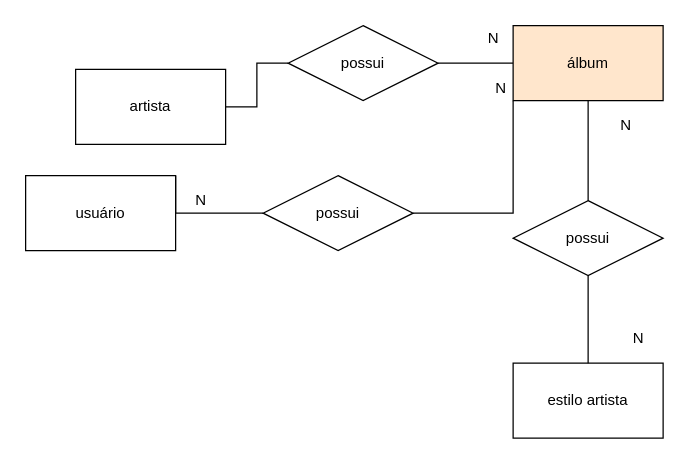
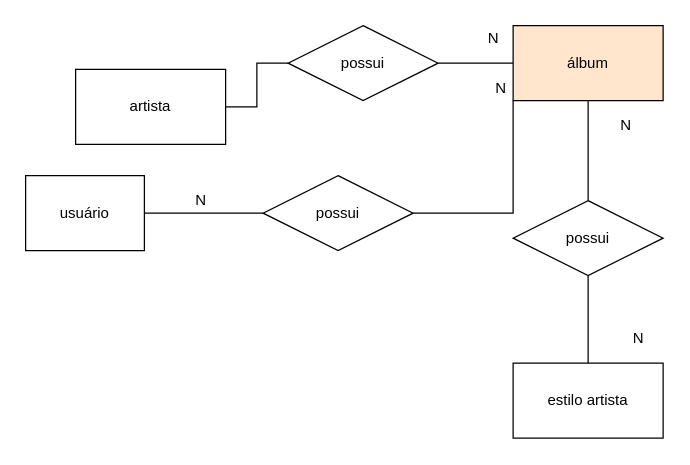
(101, 213) -> (85, 213)
